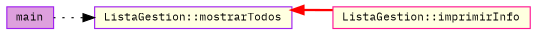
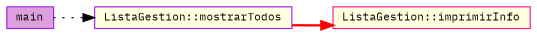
(318, 10) -> (307, 25)
